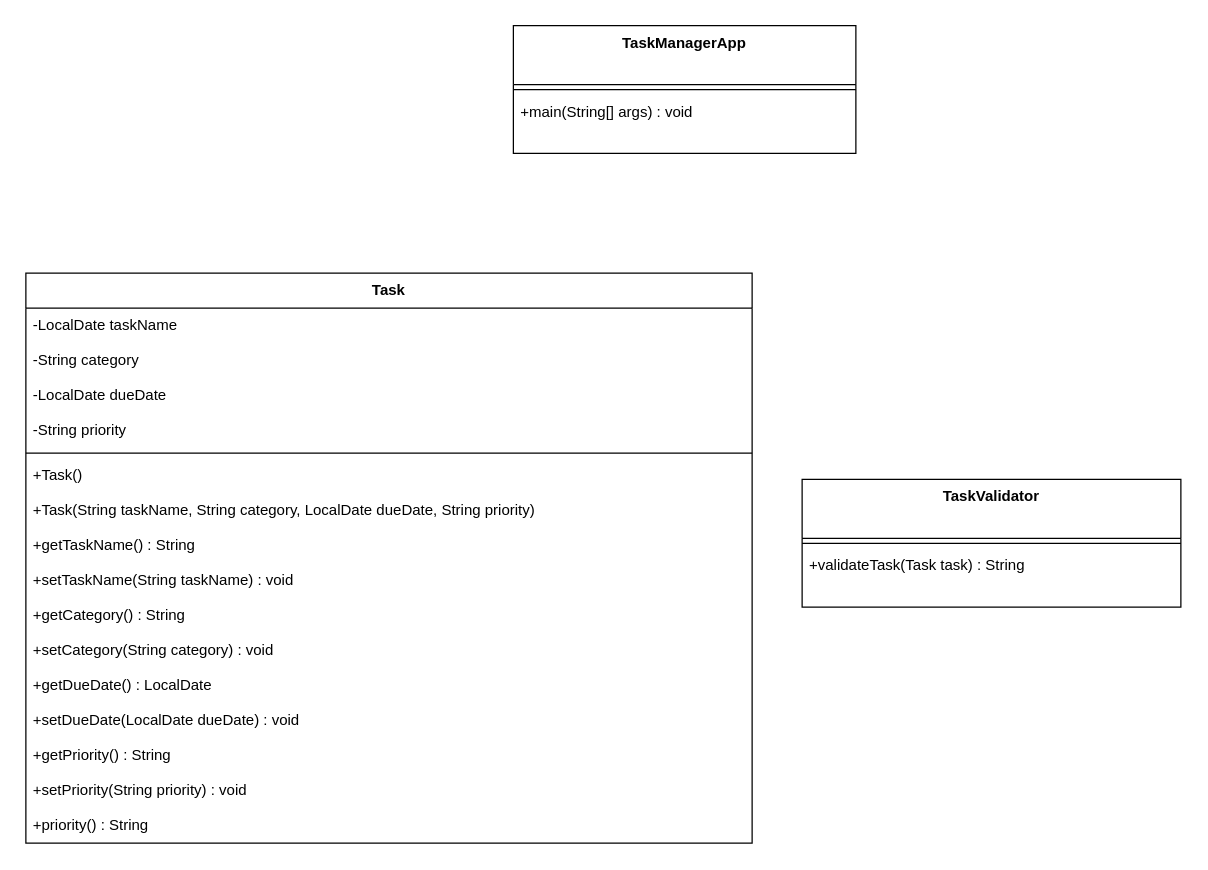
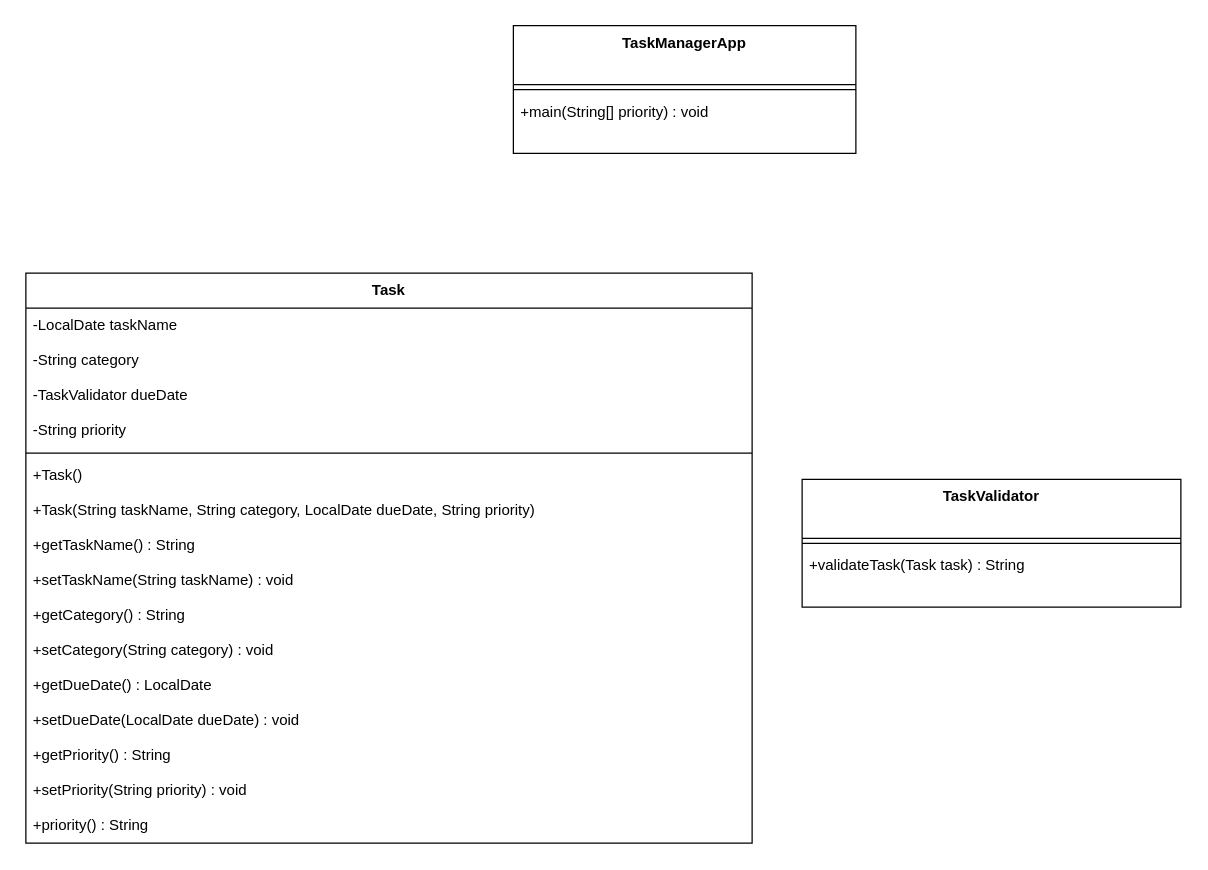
(620, 112) -> (633, 112)
(104, 395) -> (119, 395)
